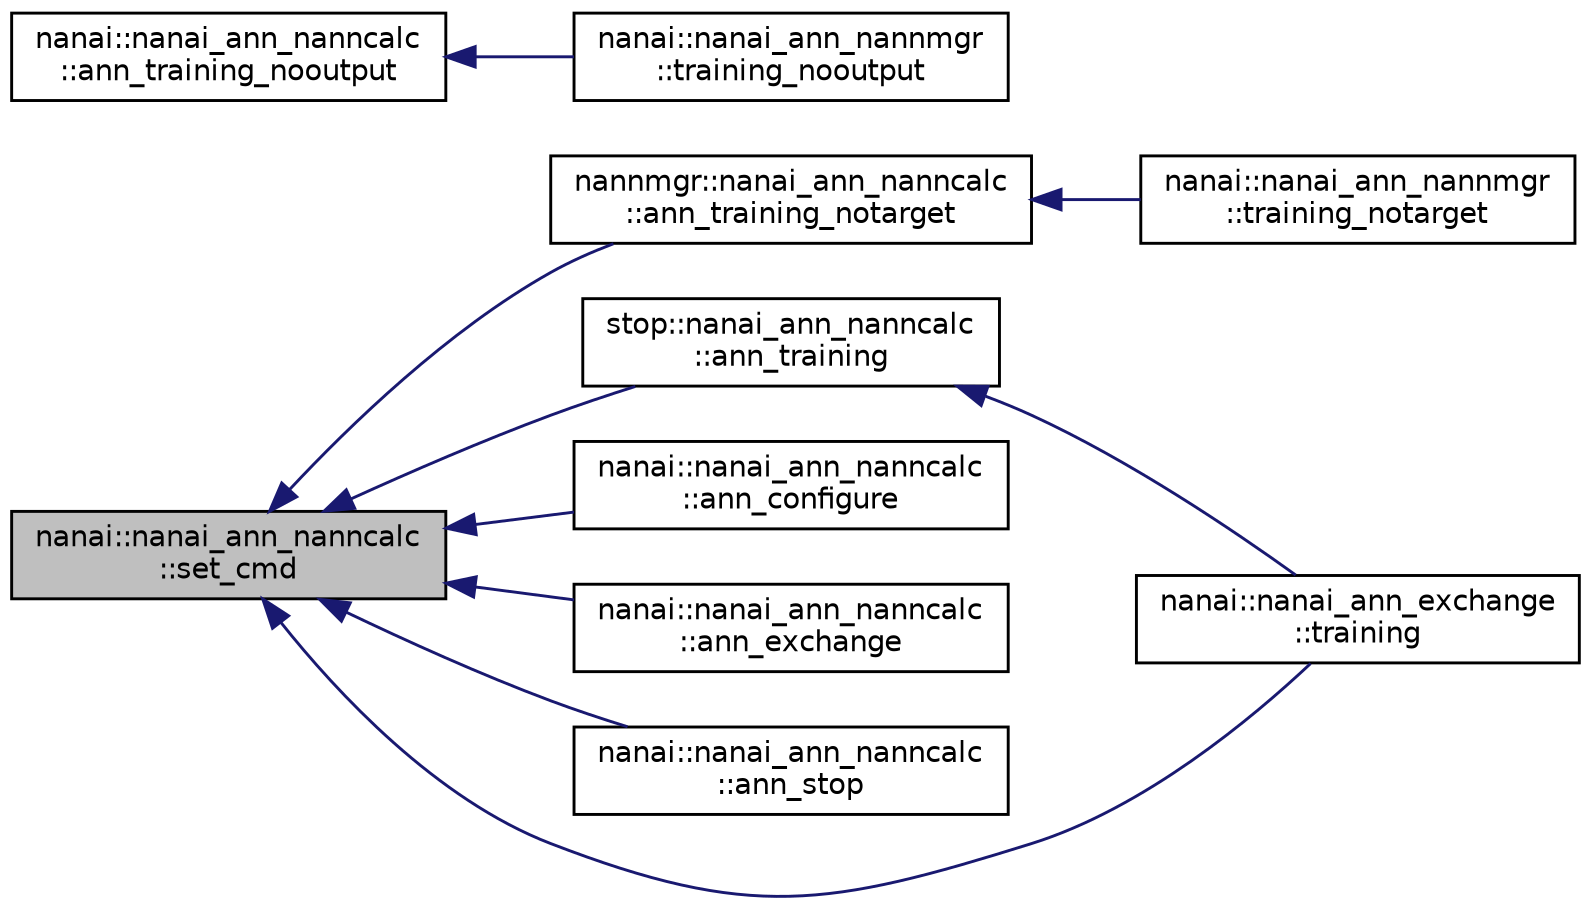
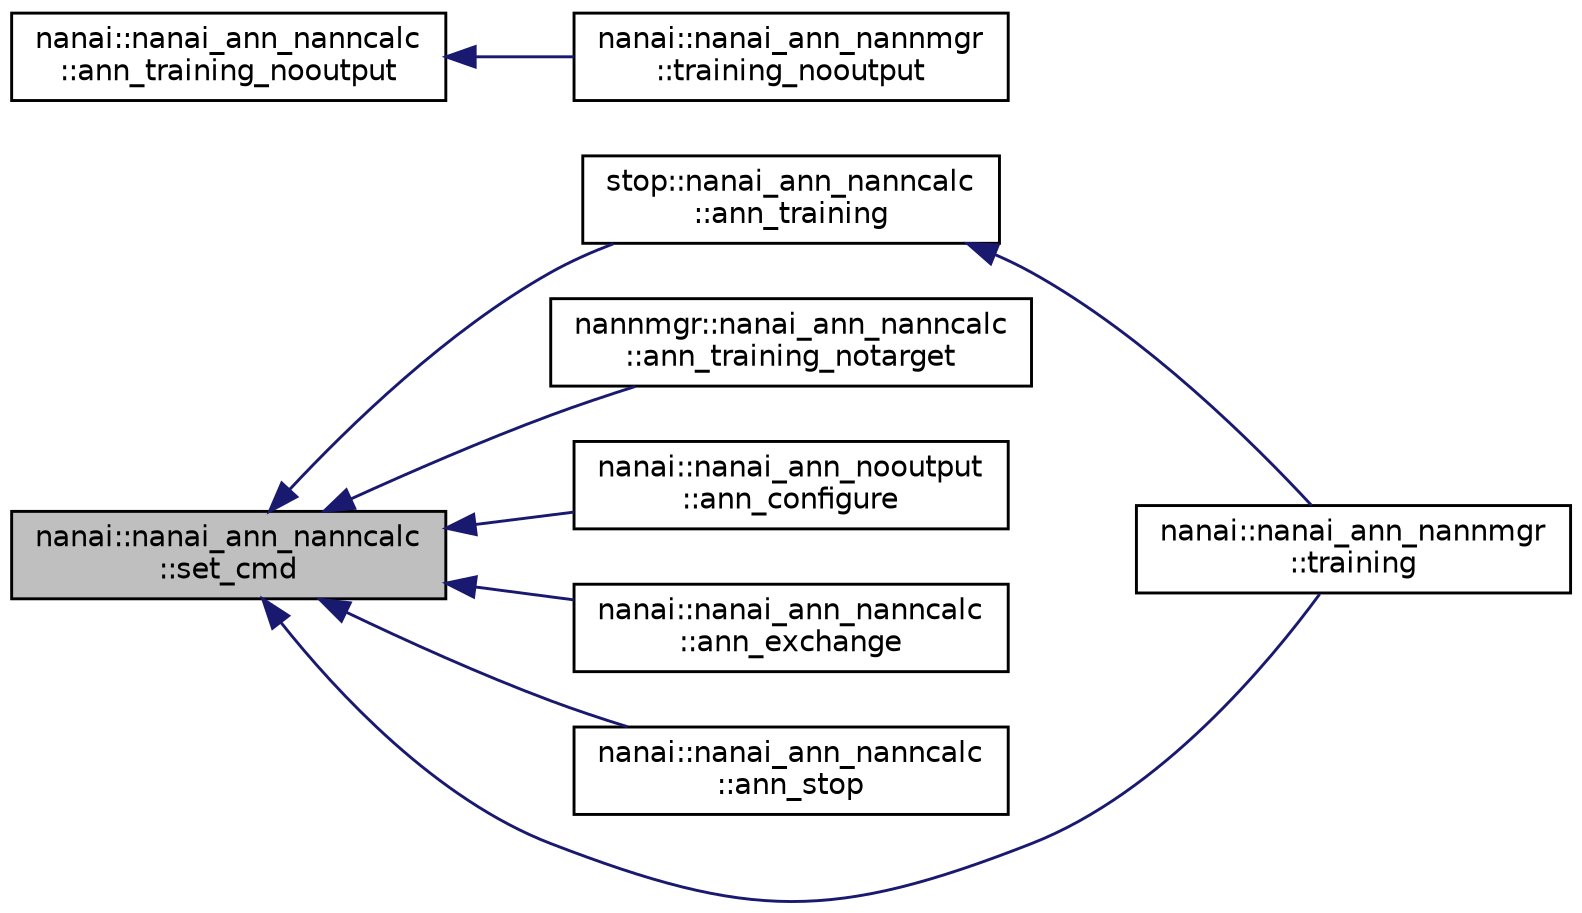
(1358, 200) -> none
(791, 485) -> (791, 485)
(1358, 619) -> (1354, 549)
